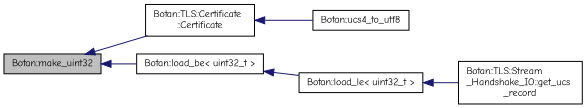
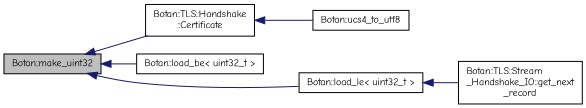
(200, 20) -> (200, 20)
(286, 74) -> (197, 87)
(520, 83) -> (520, 83)
